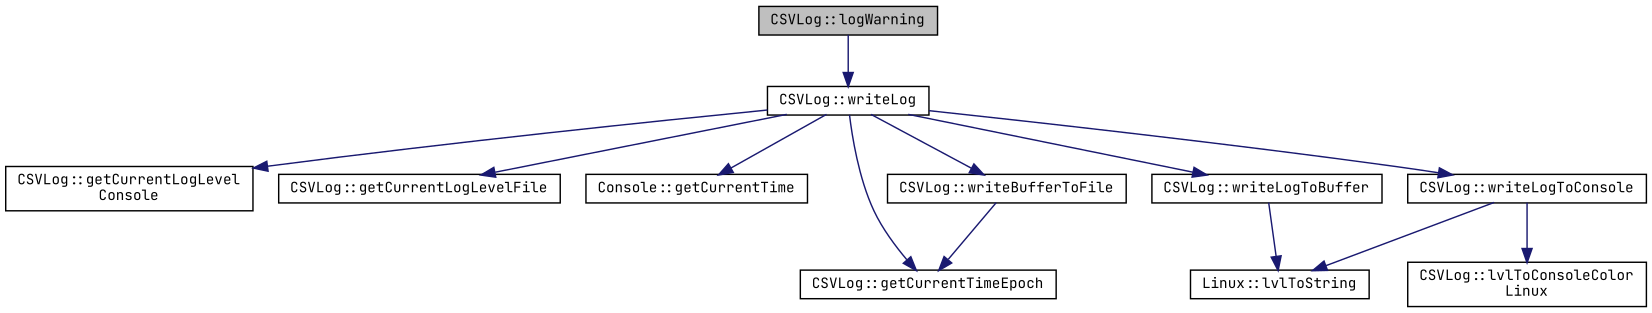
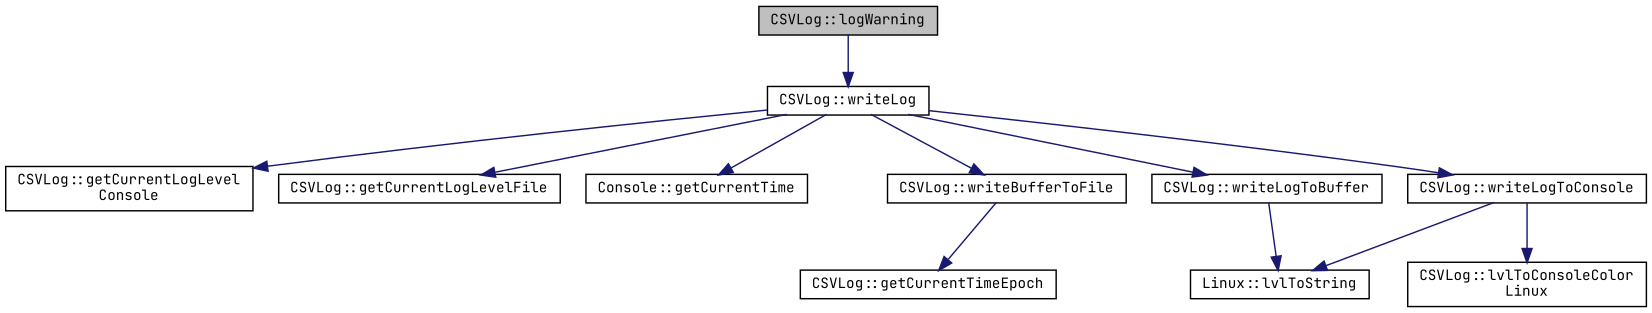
(866, 192) -> none
